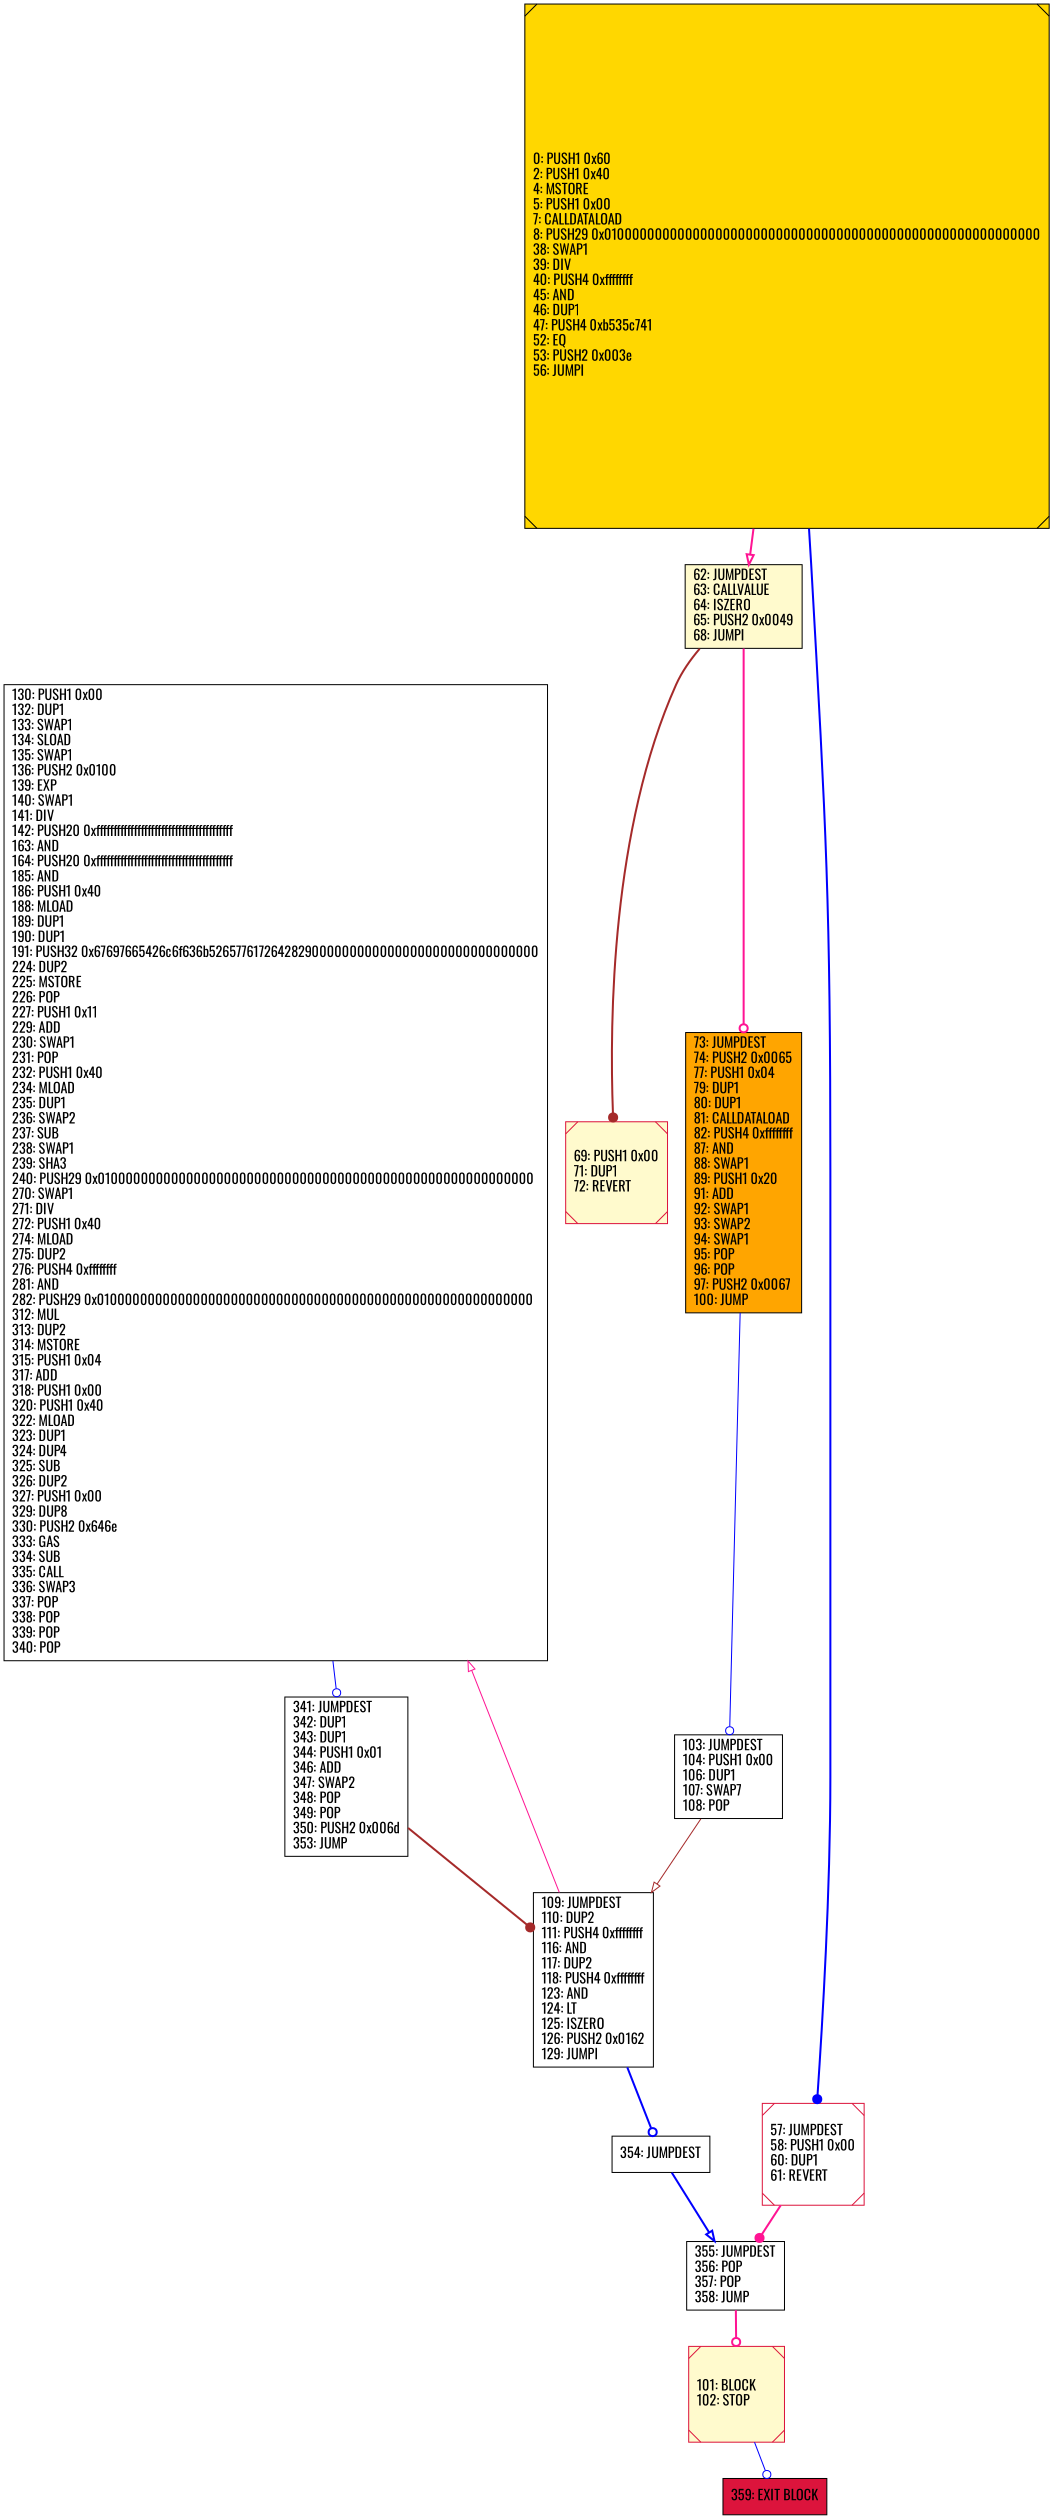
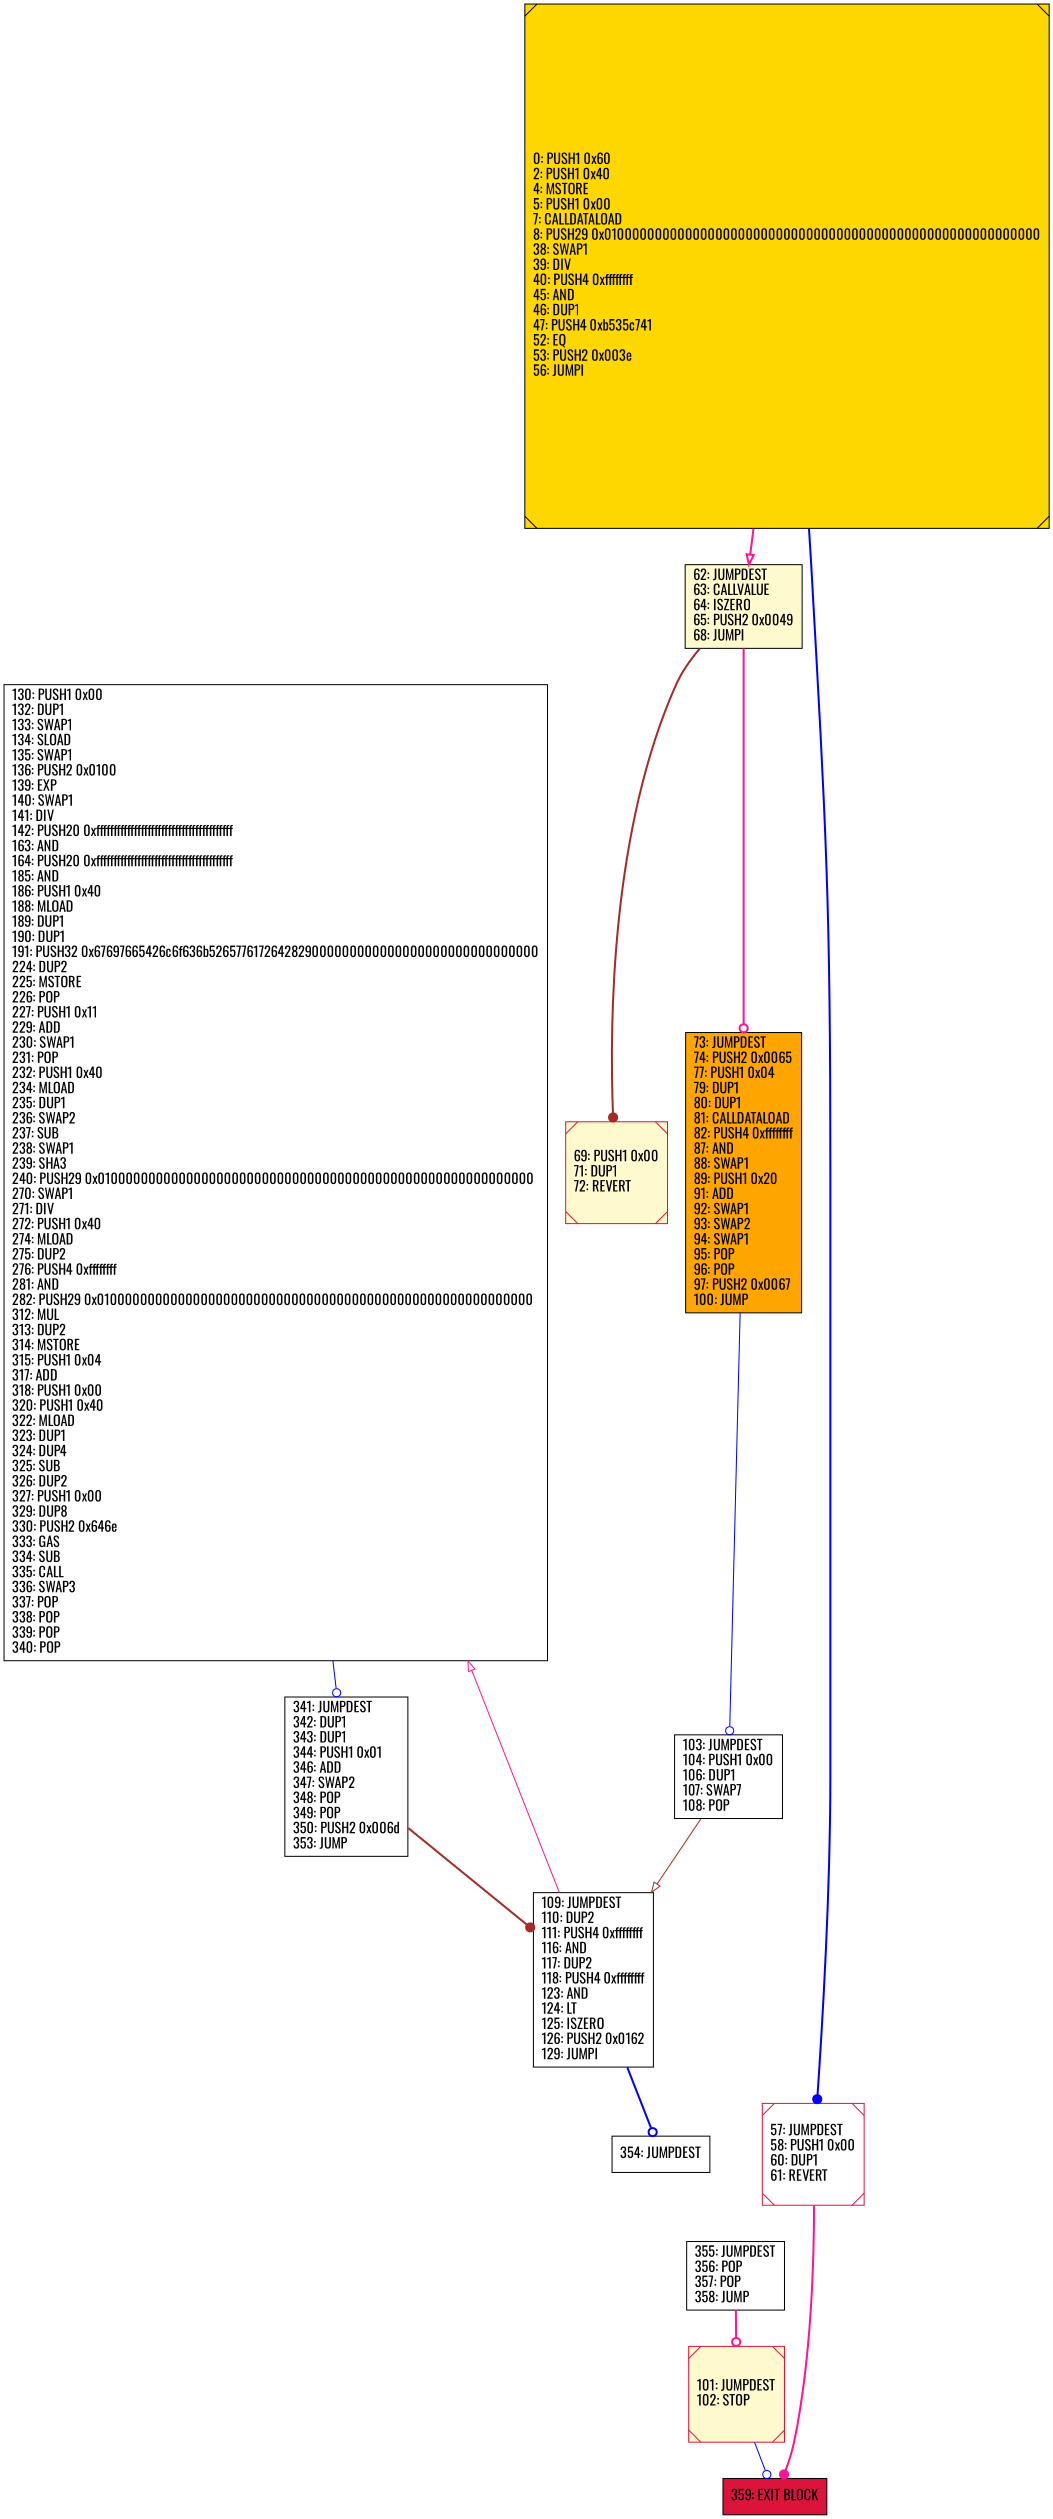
(690, 2203) -> none
(771, 2220) -> (808, 2339)
(737, 2394) -> (737, 2394)
